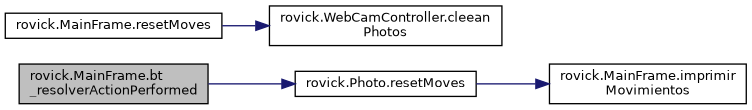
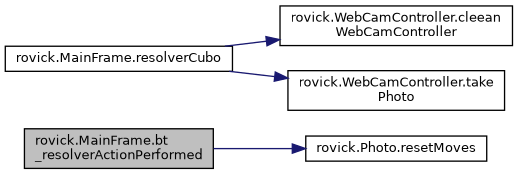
(114, 26) -> (119, 59)
(386, 26) -> (396, 26)
(648, 84) -> none
none -> (396, 90)
